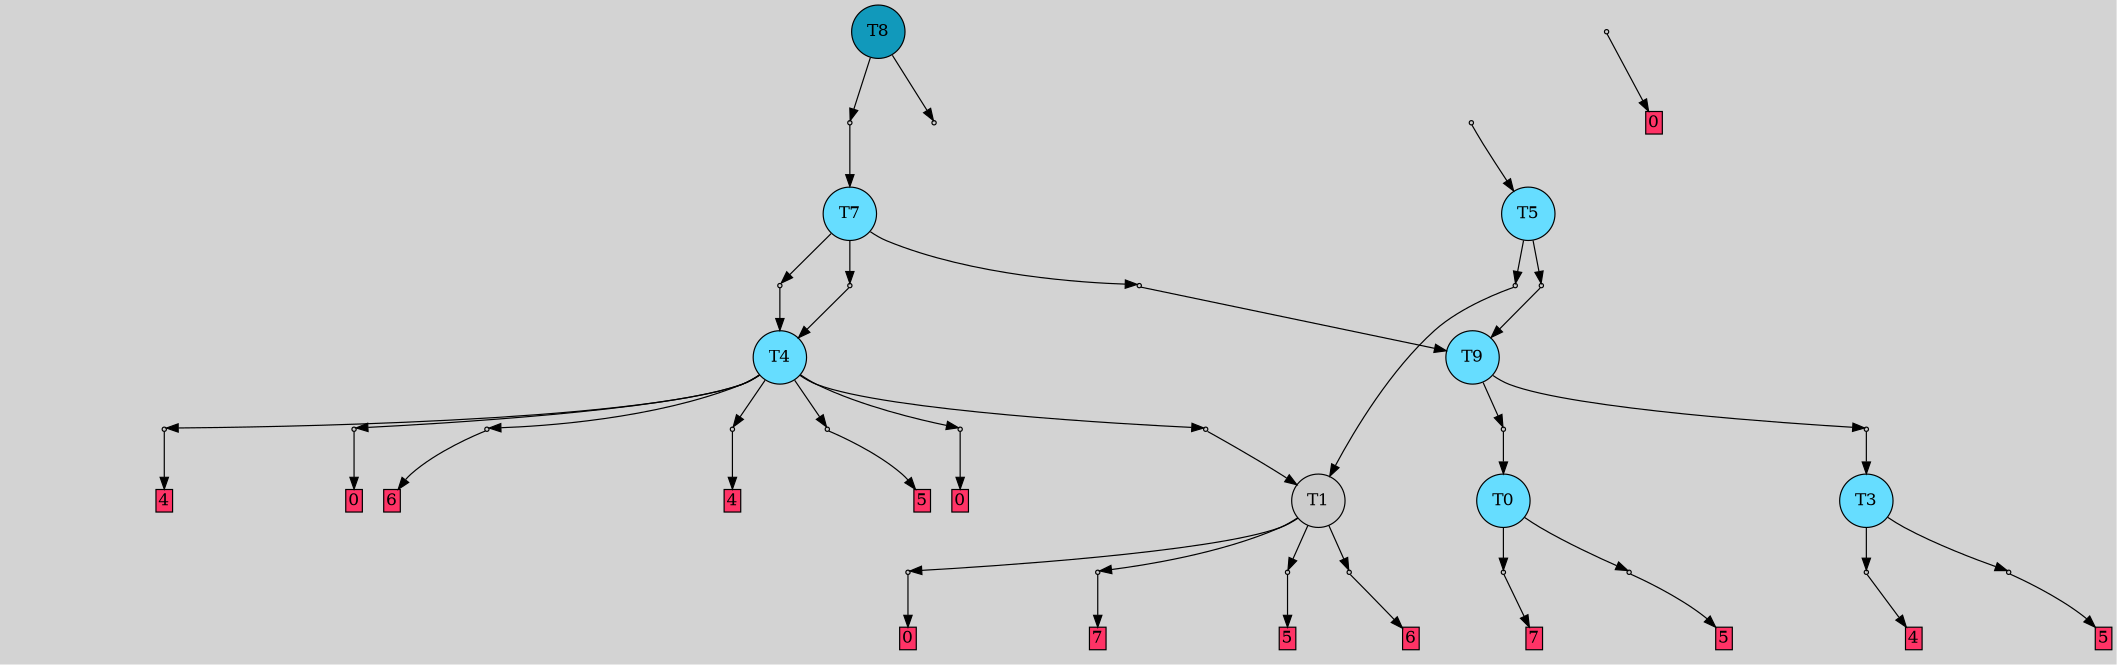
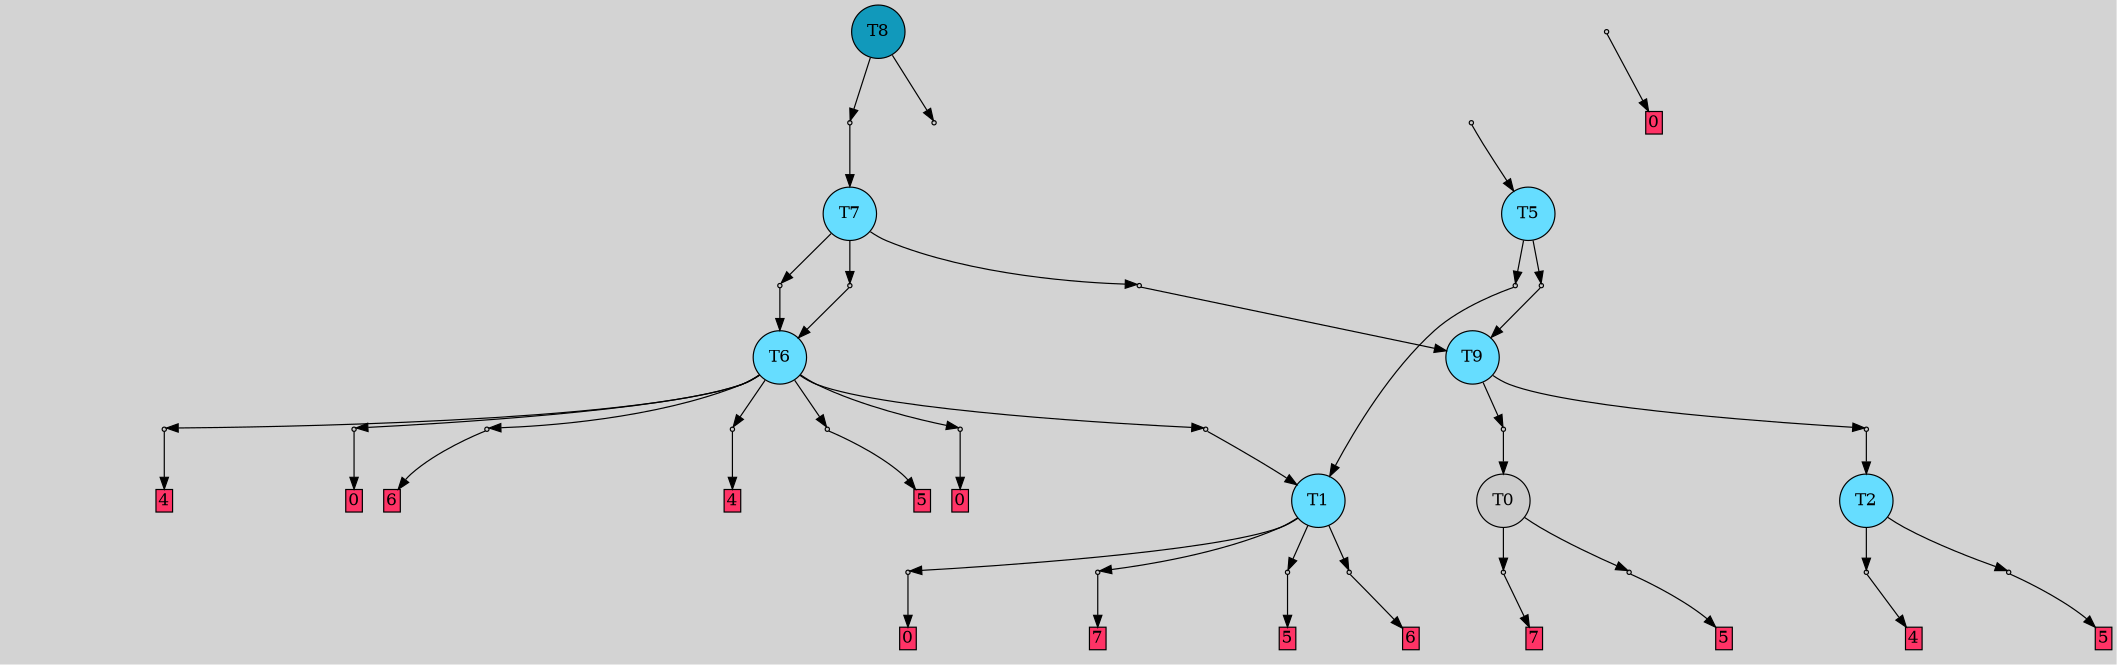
(780, 357) -> (780, 357)
(1318, 501) -> (1318, 501)
(1503, 501) -> (1503, 501)
(1866, 501) -> (1866, 501)
